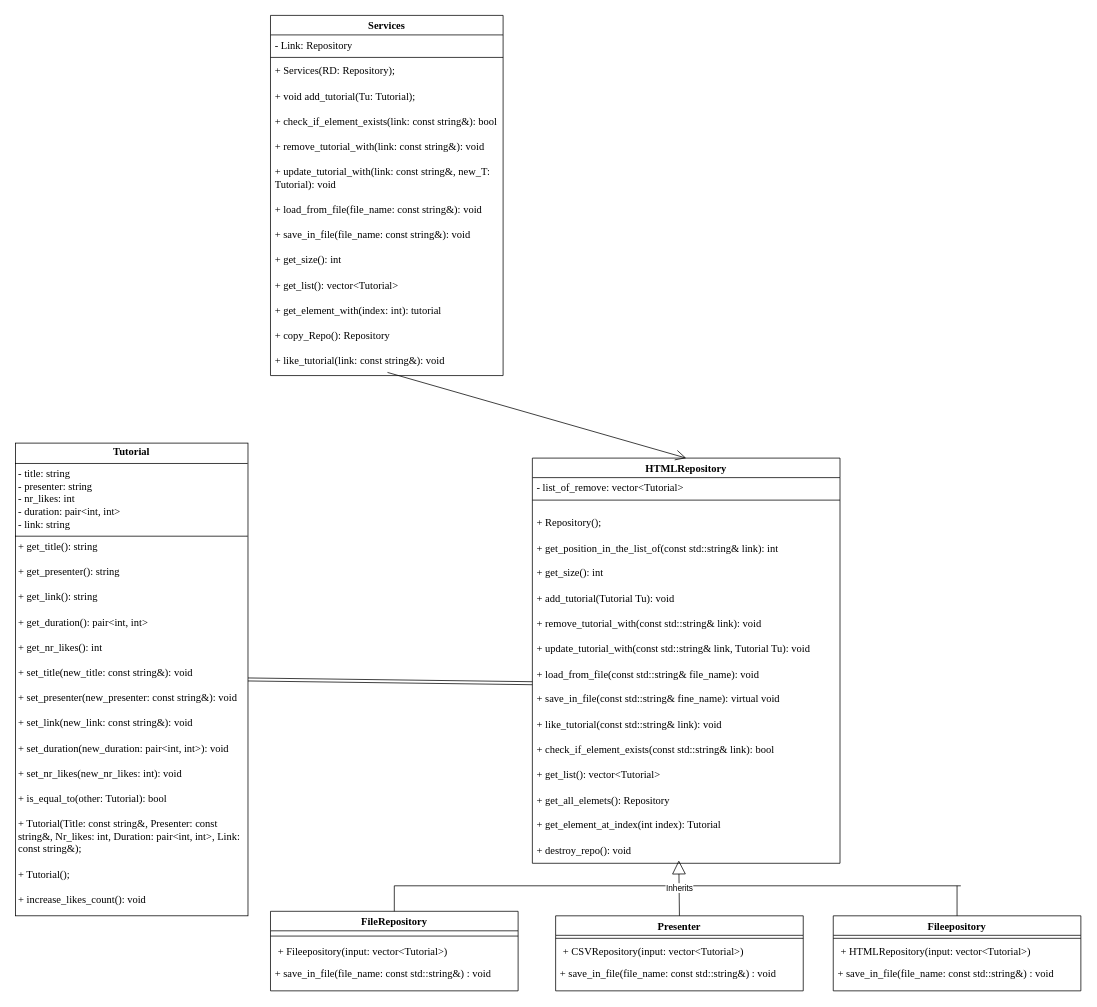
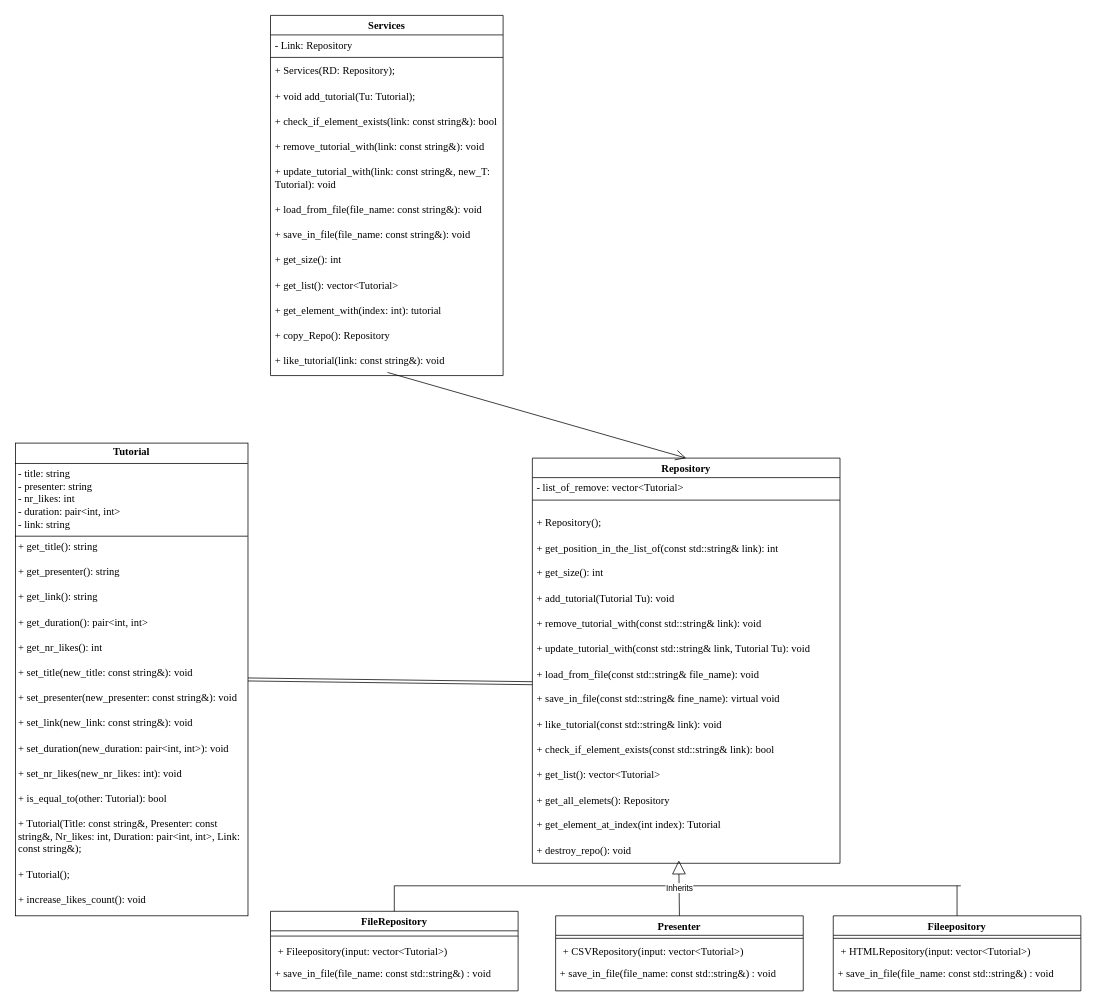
(686, 469) -> (686, 469)
